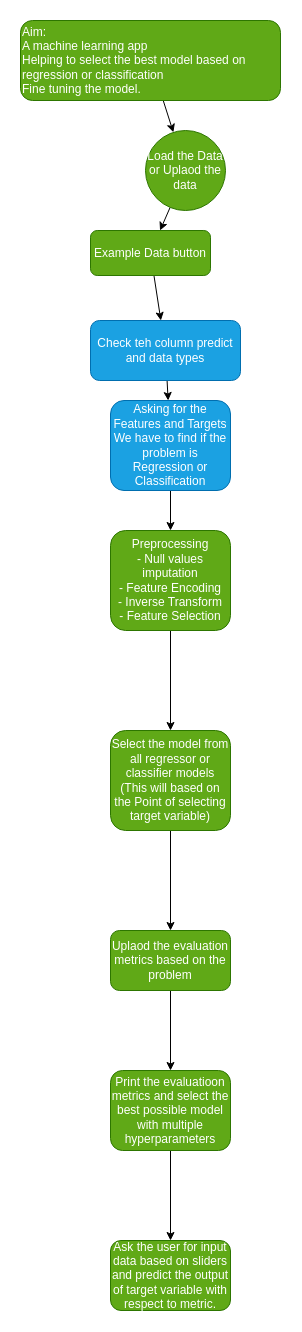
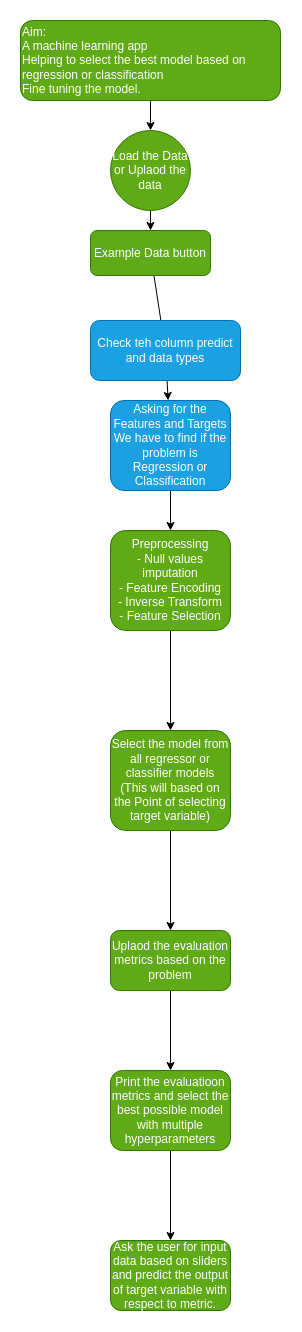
(186, 171) -> (151, 171)
(160, 312) -> (160, 315)
